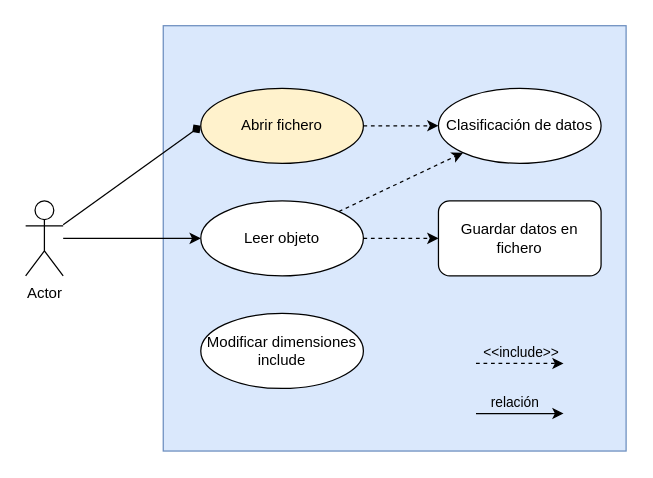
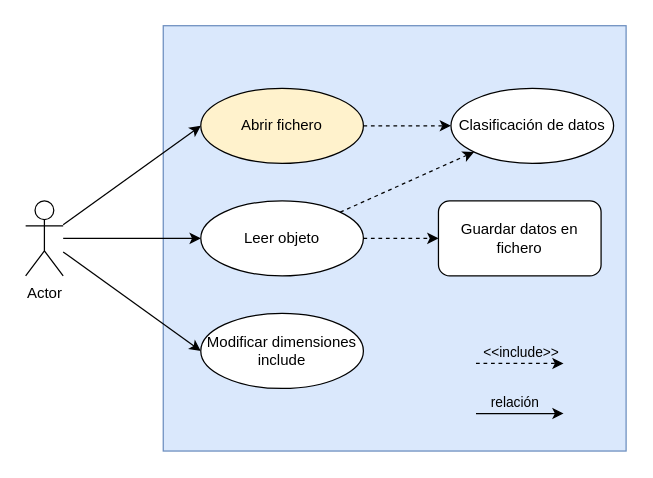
(519, 126) -> (532, 126)
(192, 132) -> (193, 131)
none -> (128, 299)
